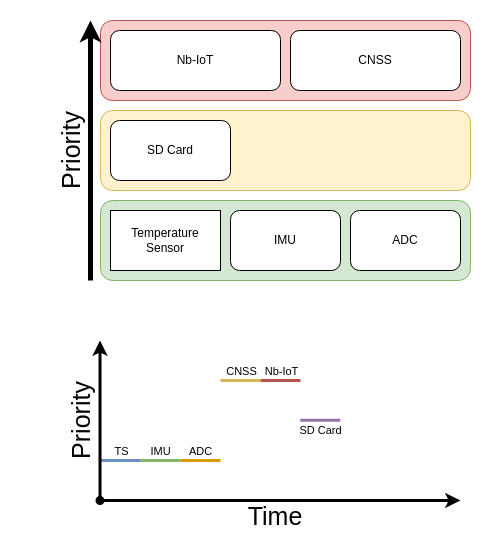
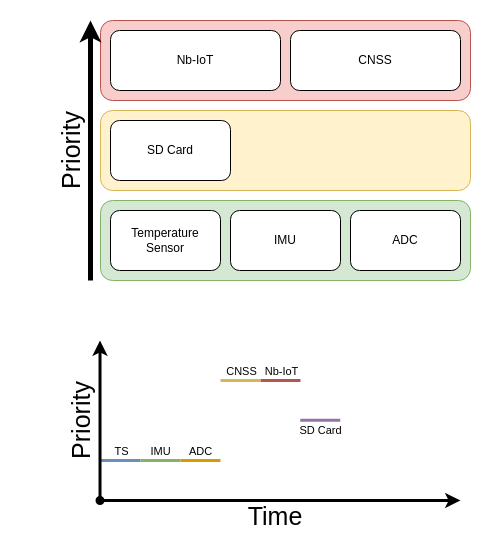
(166, 241) -> (166, 241)
